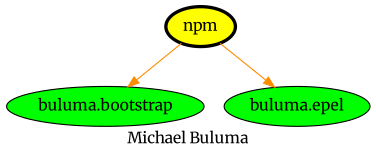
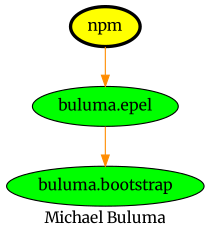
(159, 62) -> (105, 141)
